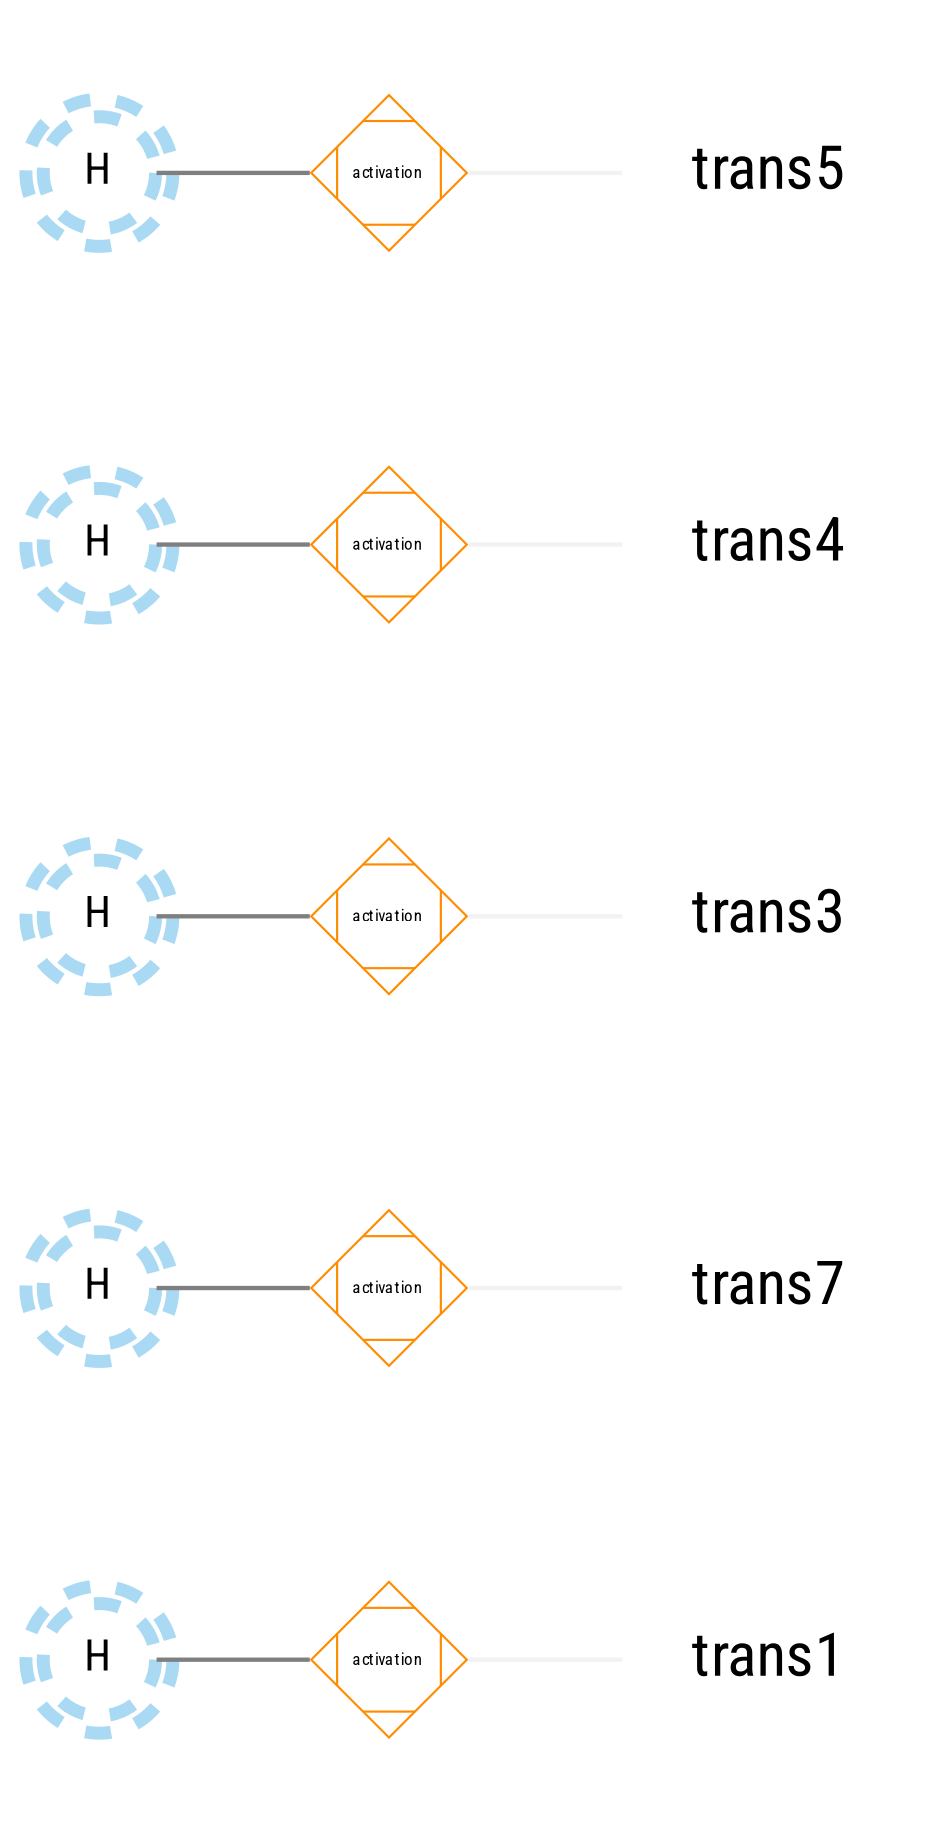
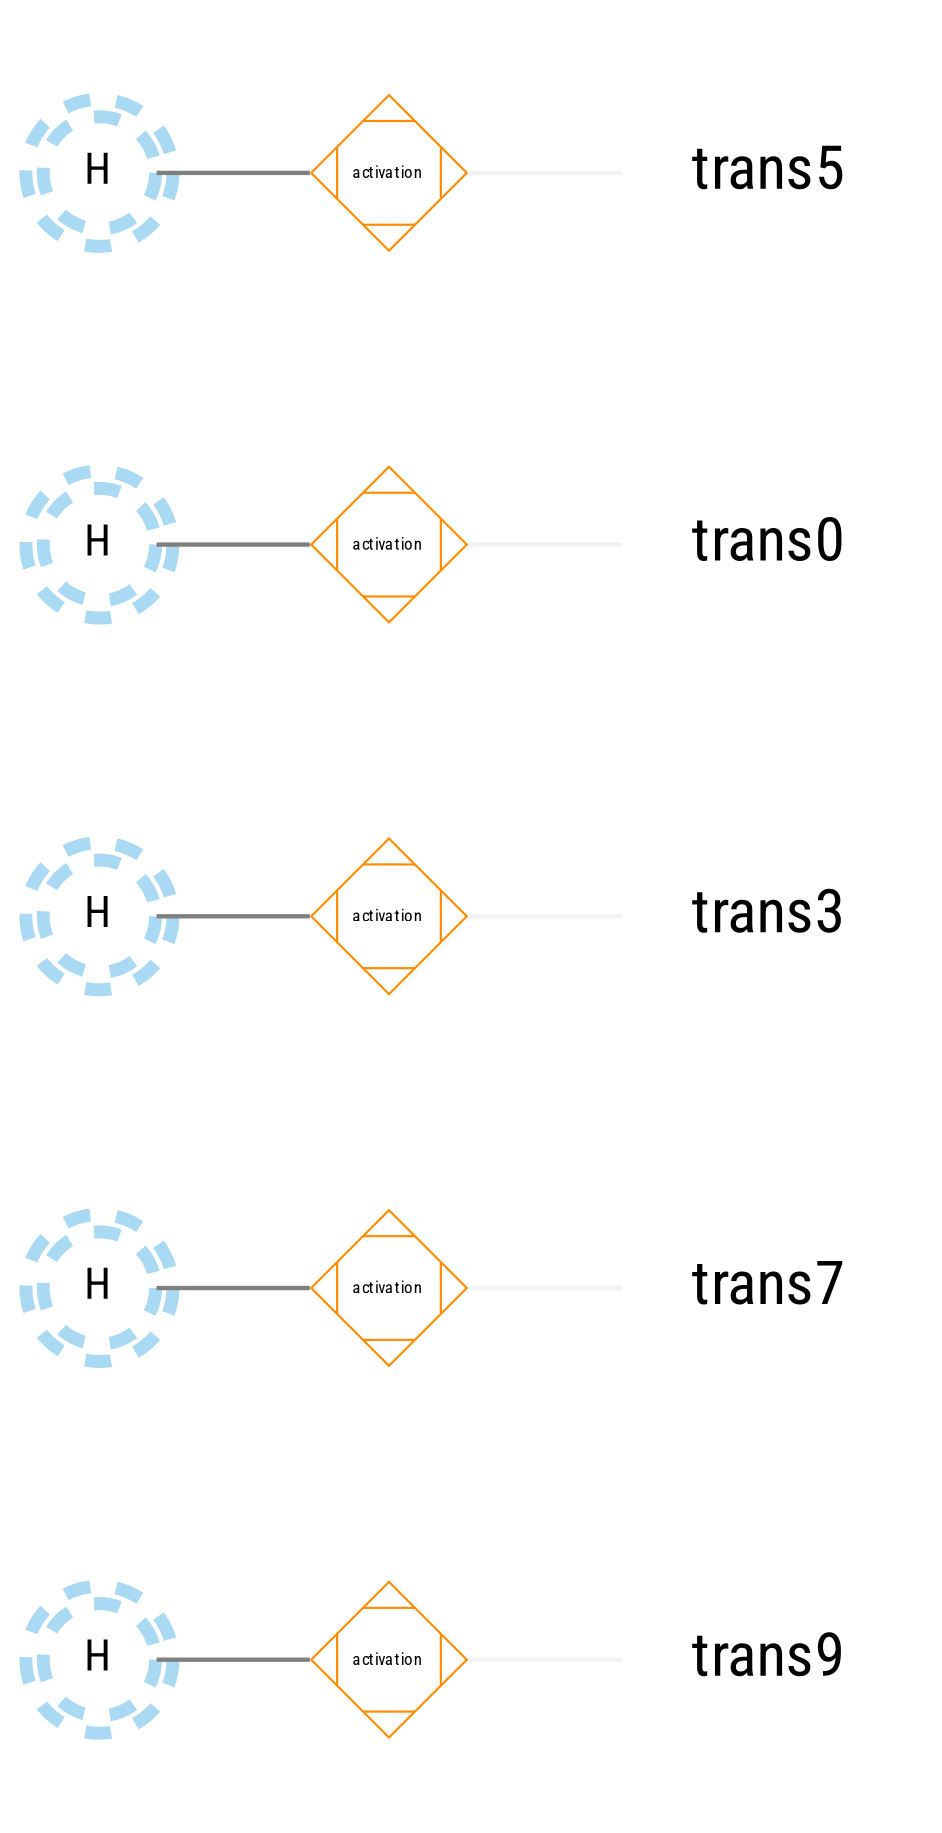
(769, 545) -> (769, 545)
(769, 1660) -> (769, 1660)
